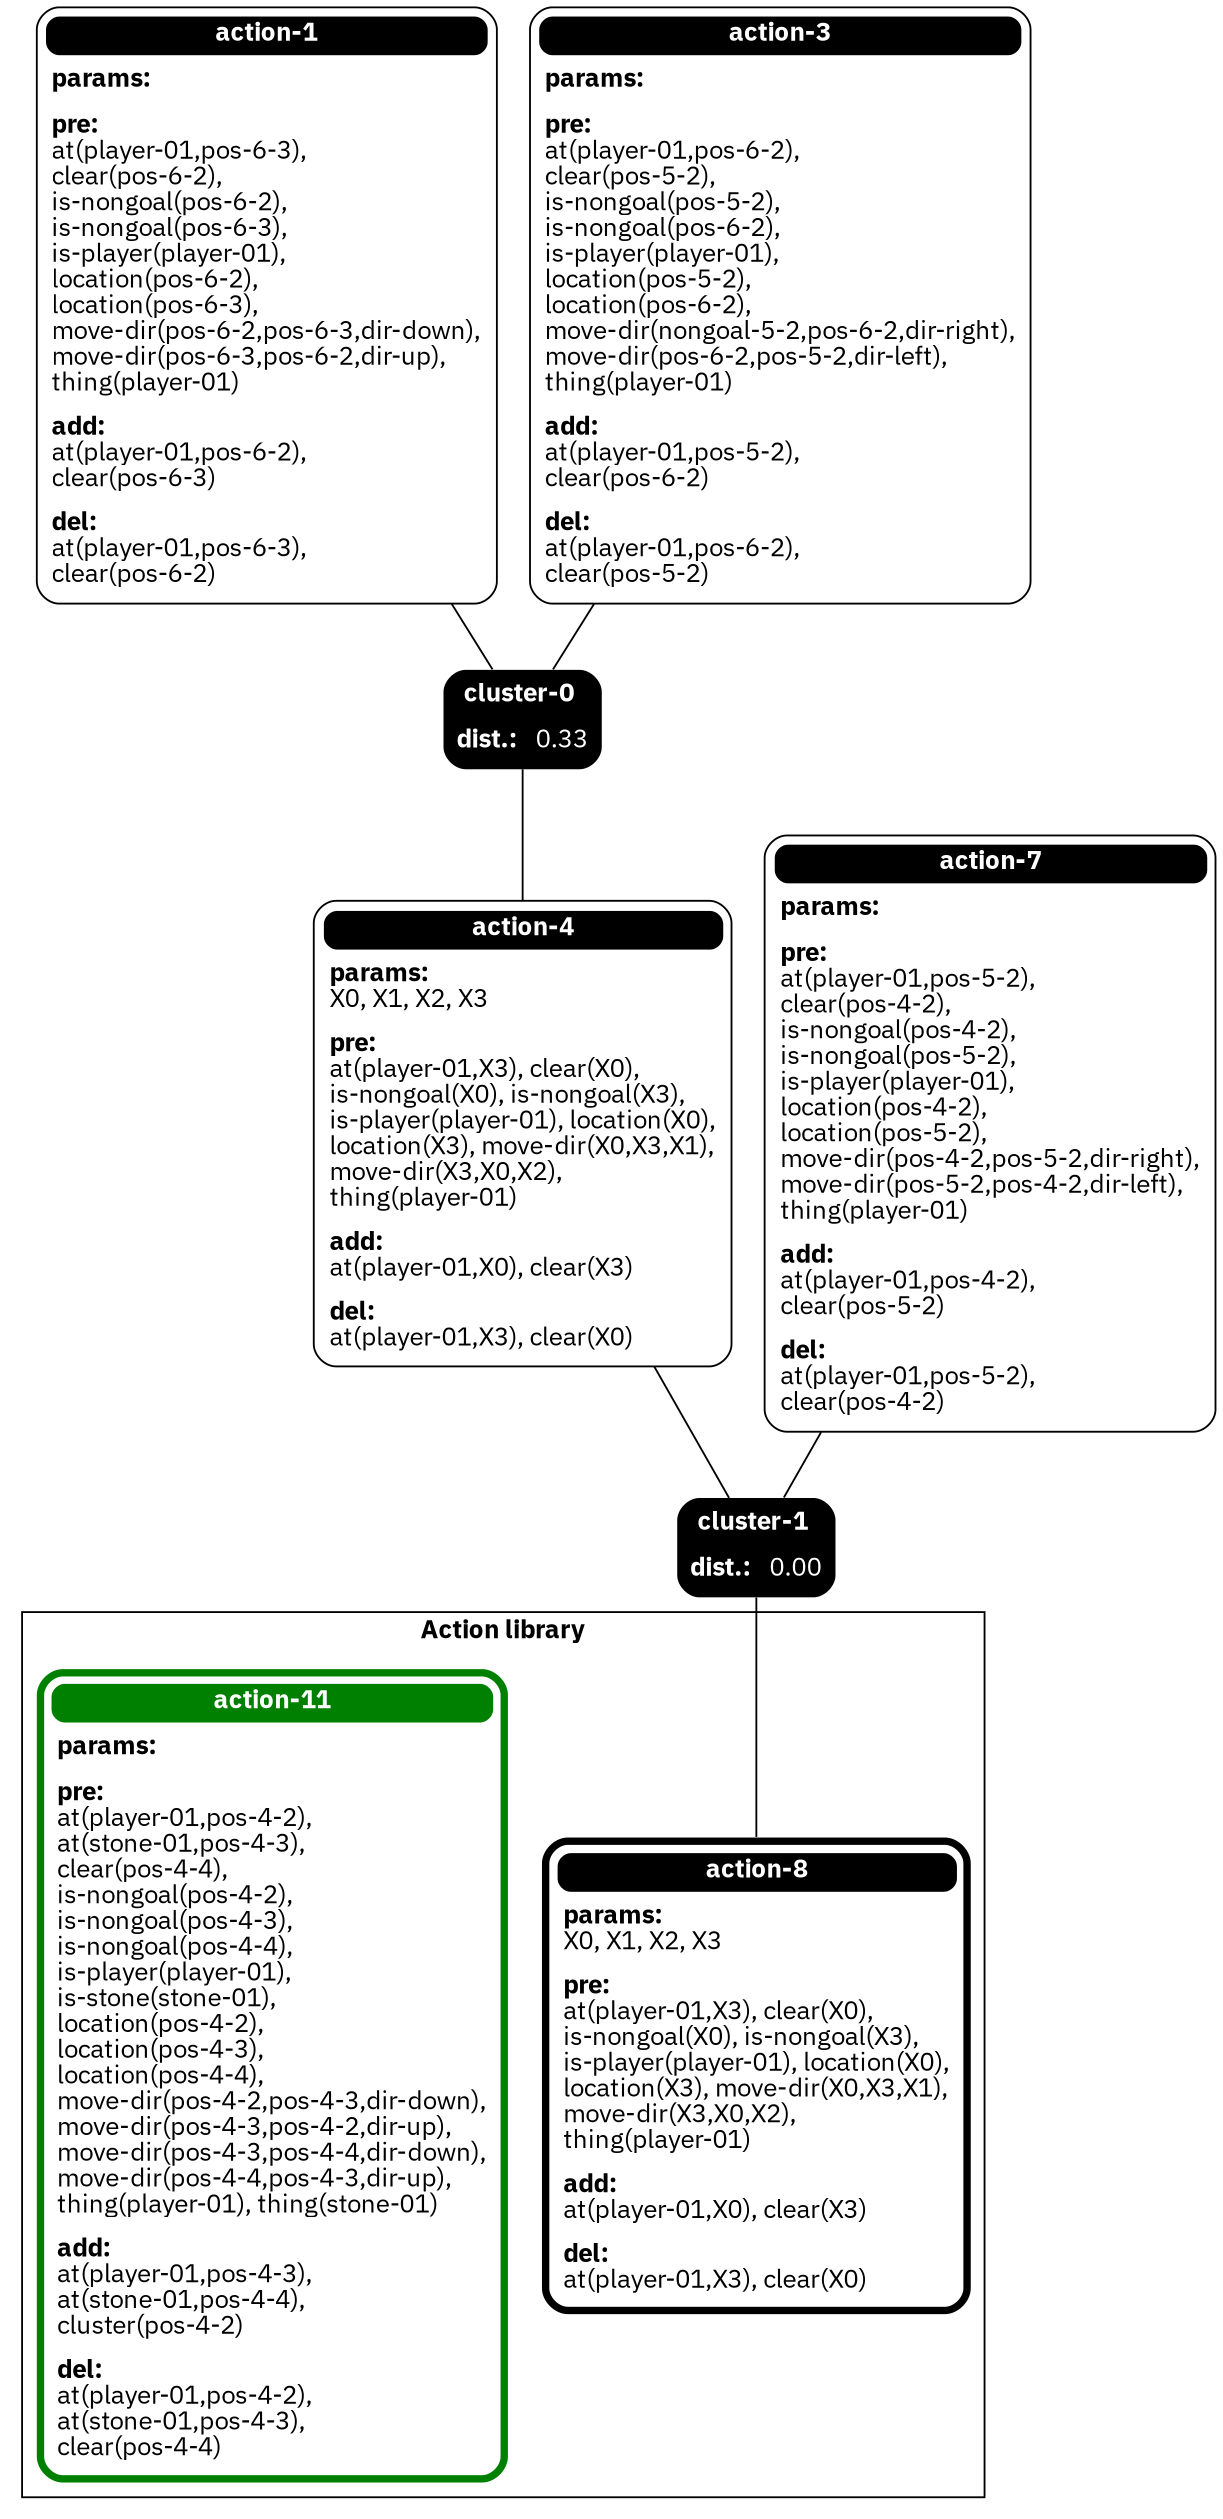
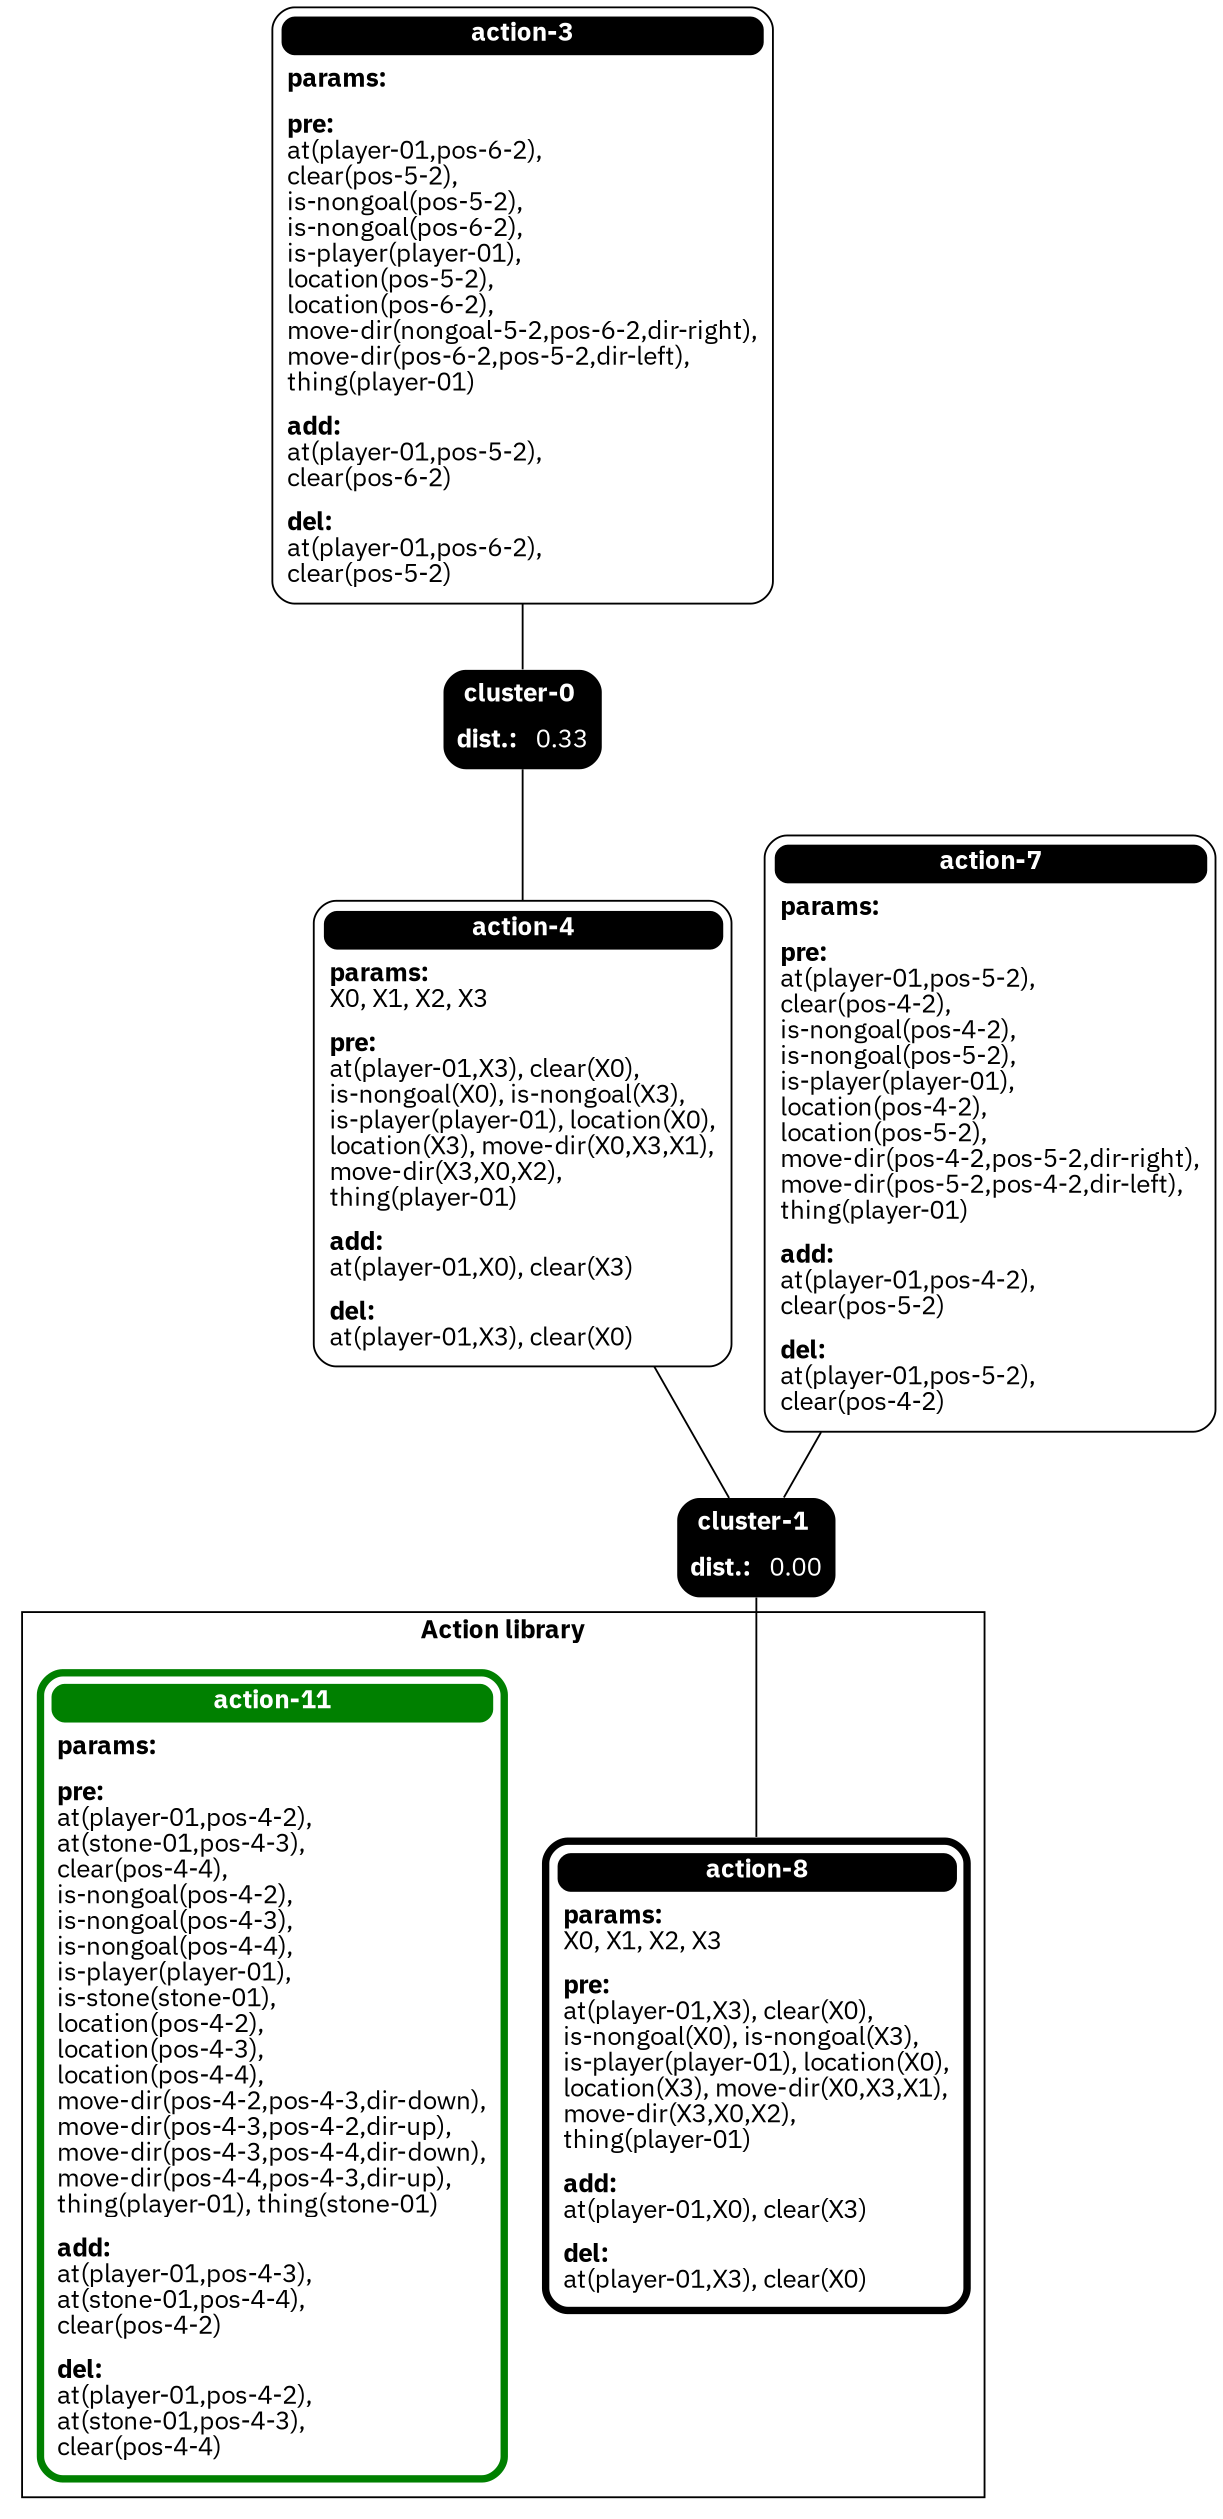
(267, 305) -> none
(151, 2326) -> (140, 2326)
